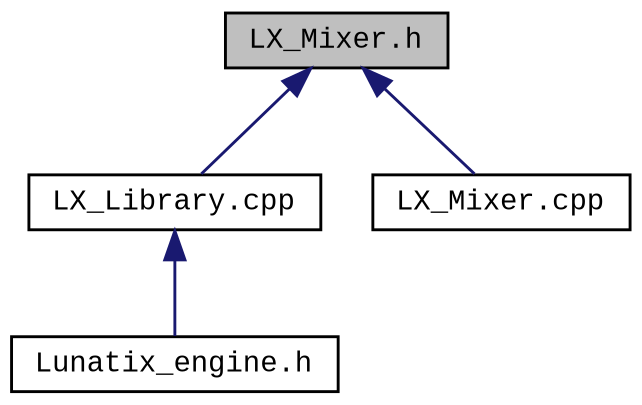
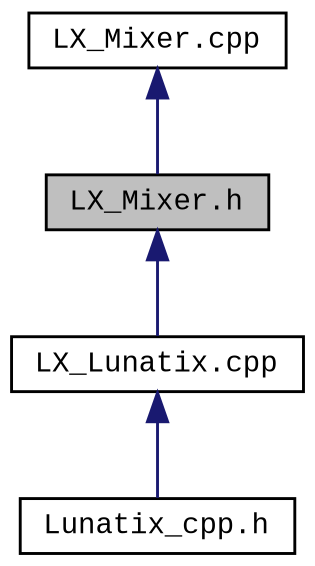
(430, 131) -> (158, 136)
(175, 202) -> (158, 364)
(175, 364) -> (158, 526)
